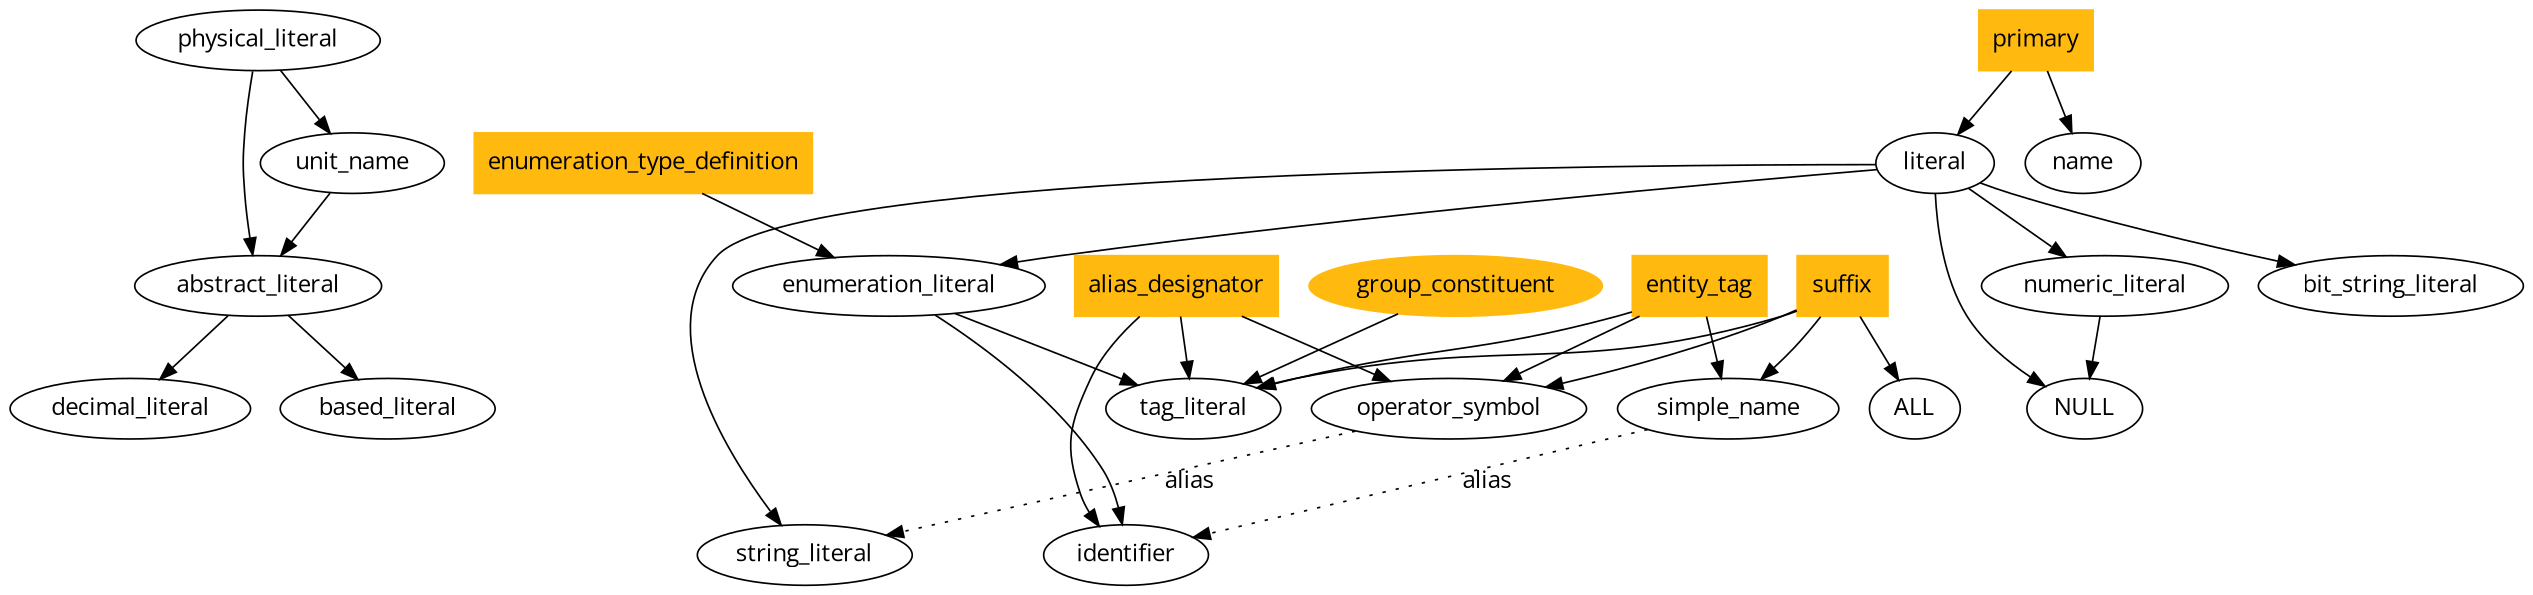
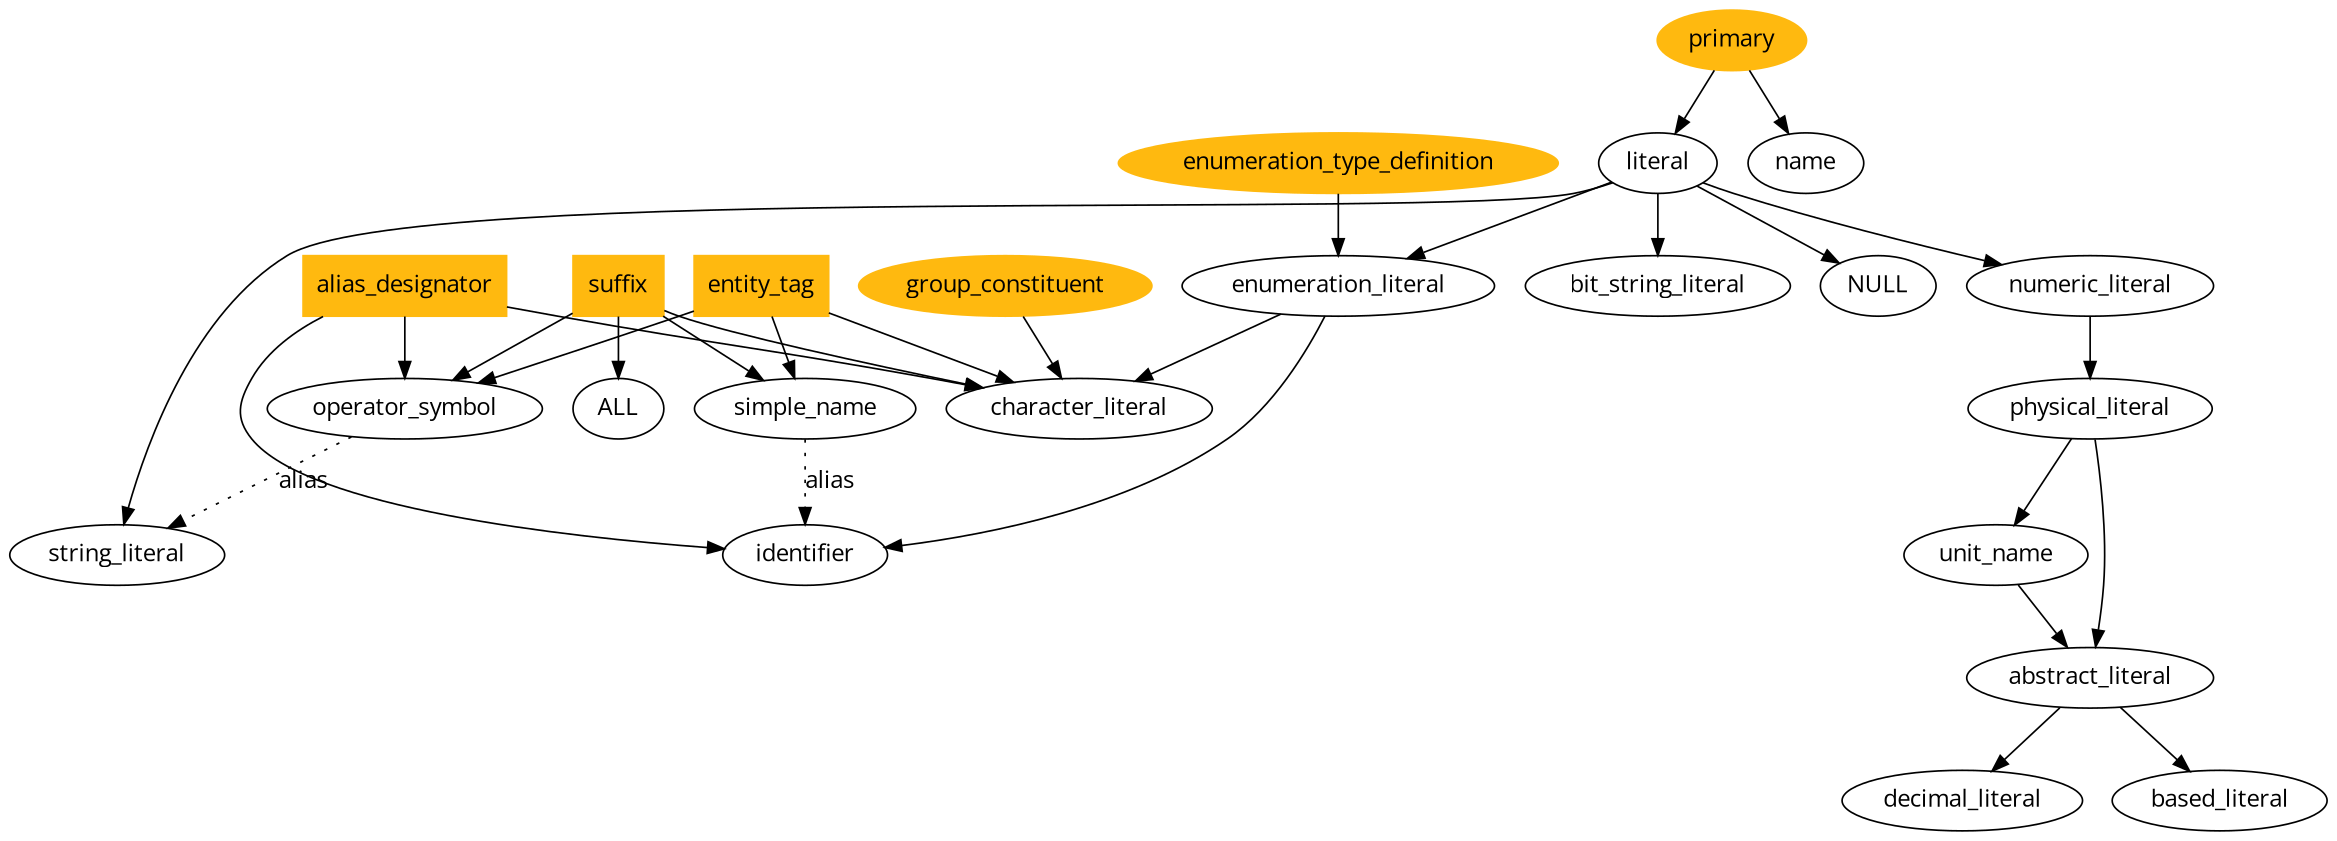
(2036, 40) -> (1732, 40)
(643, 163) -> (1338, 163)
(2096, 339) -> (2090, 339)
(1193, 409) -> (1079, 409)
